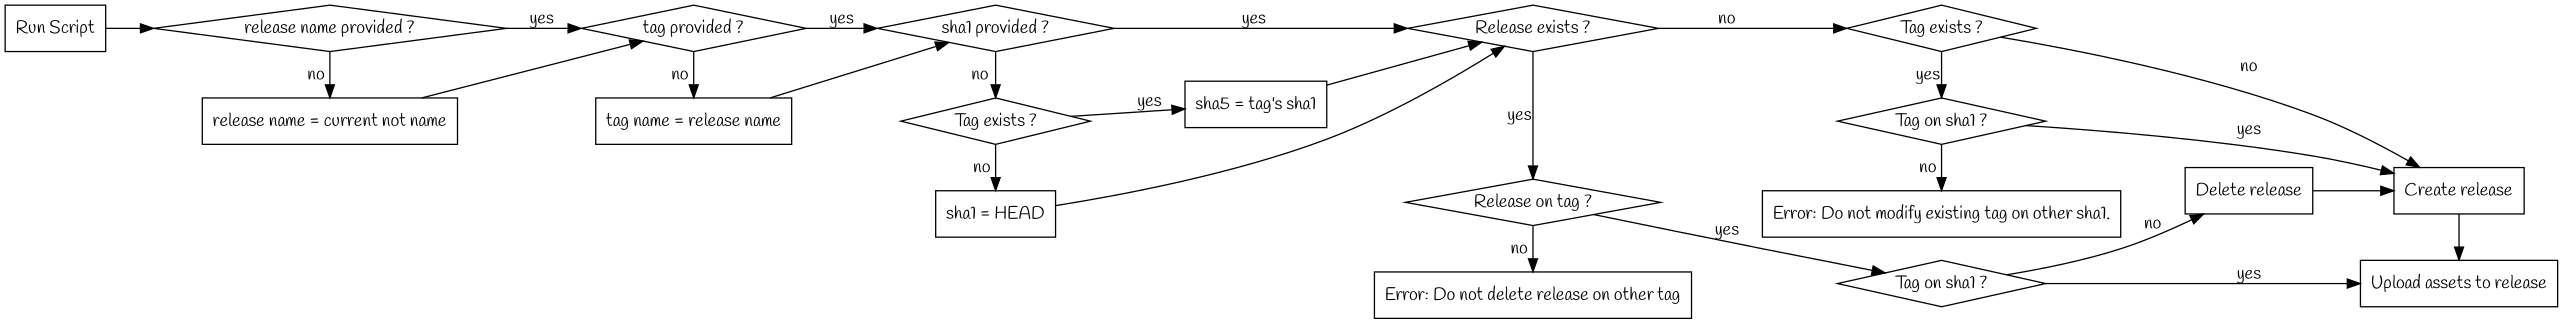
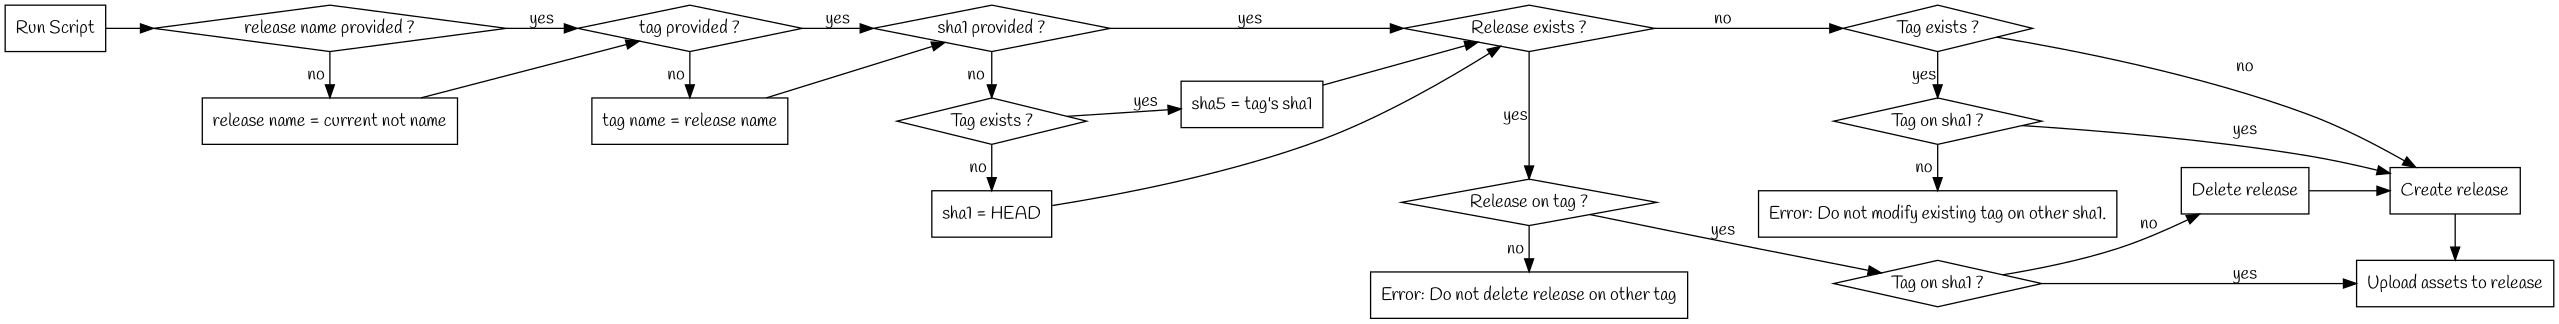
(544, 19) -> (542, 19)
